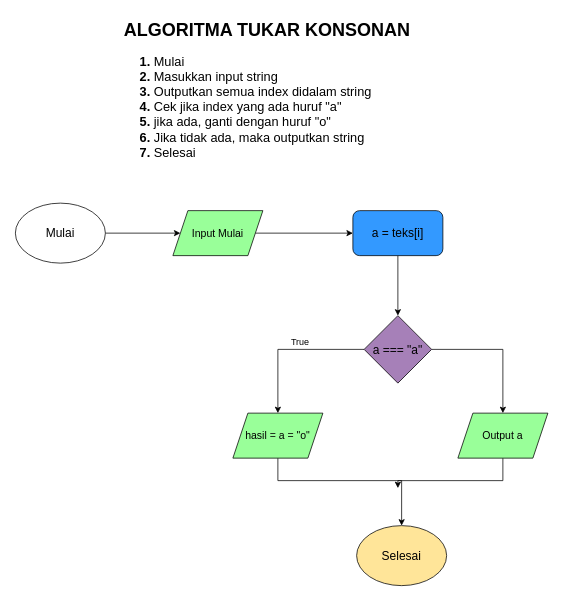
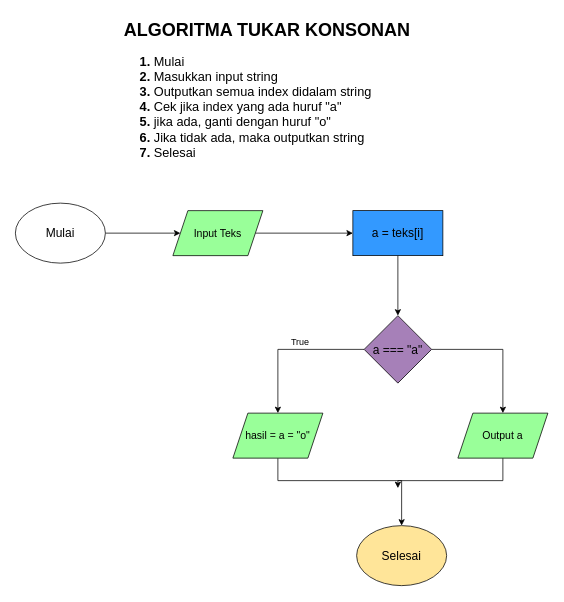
(218, 233) -> (218, 233)
(398, 233) -> (398, 233)
